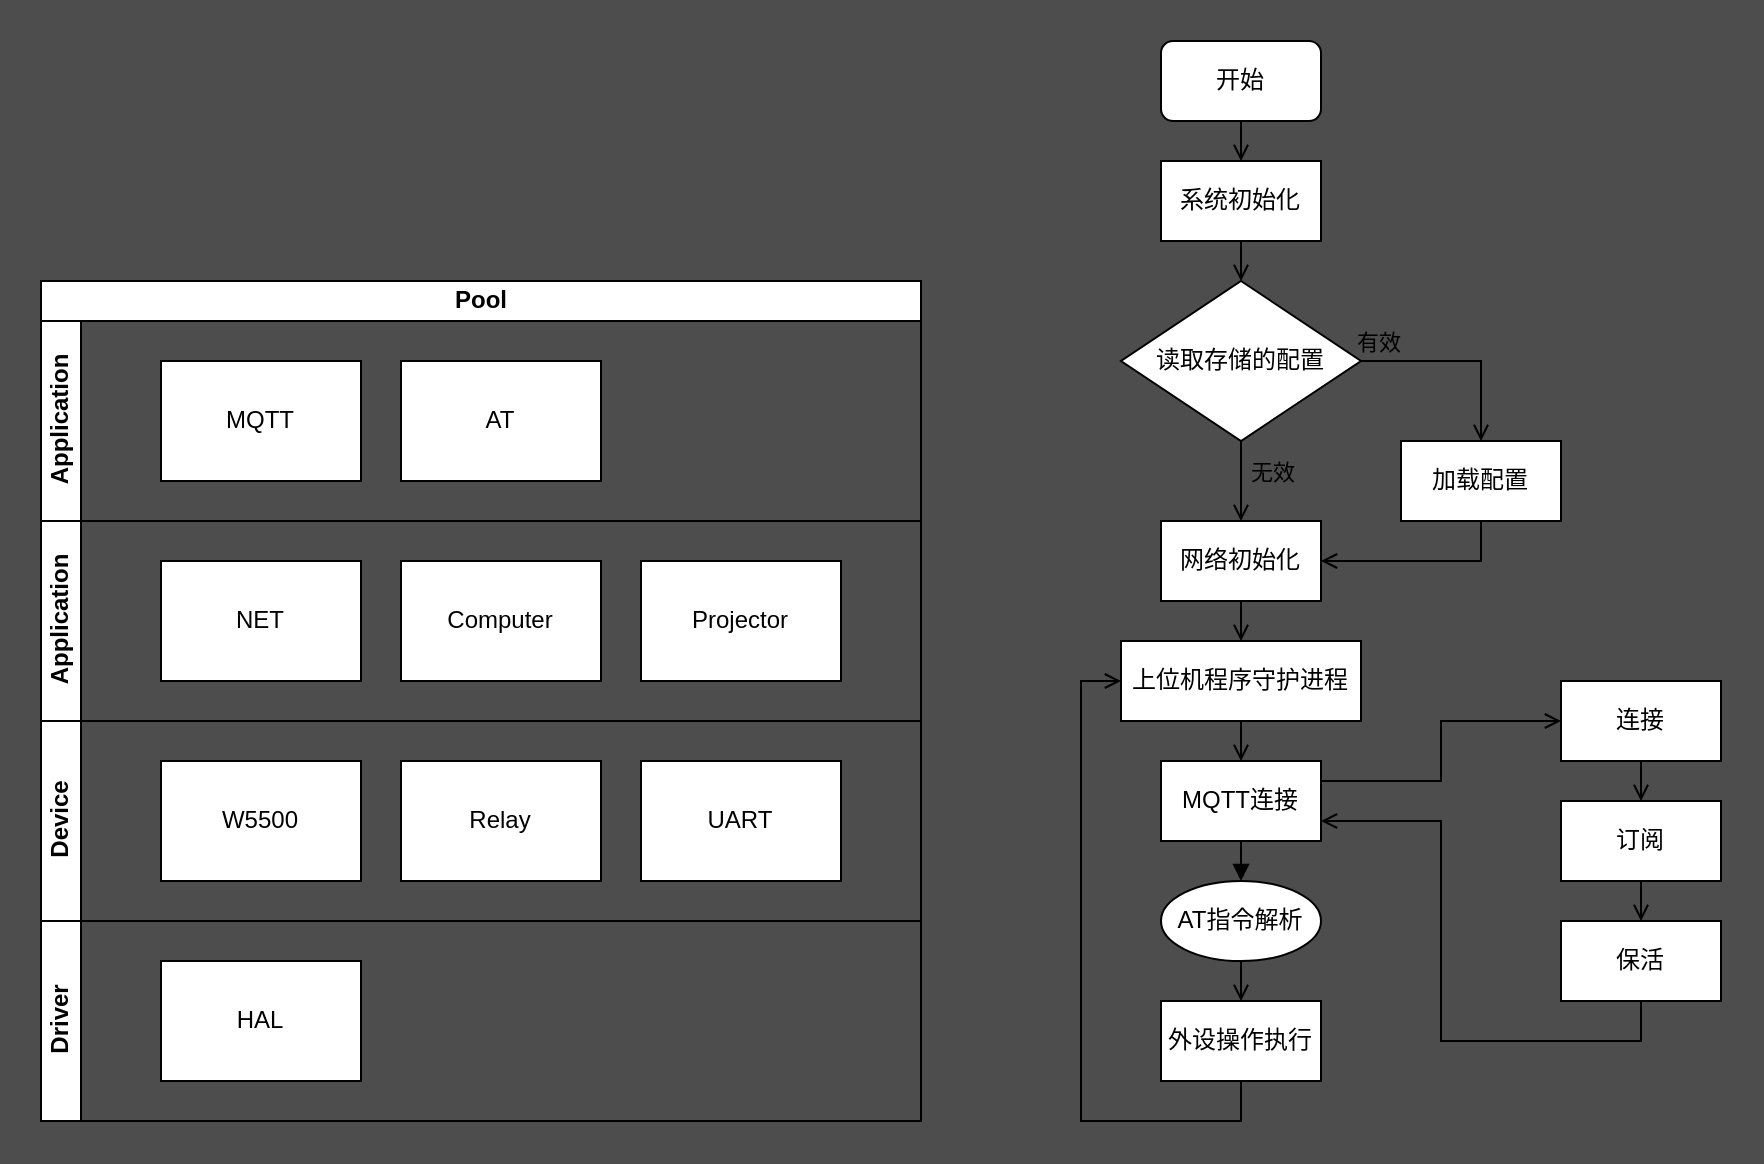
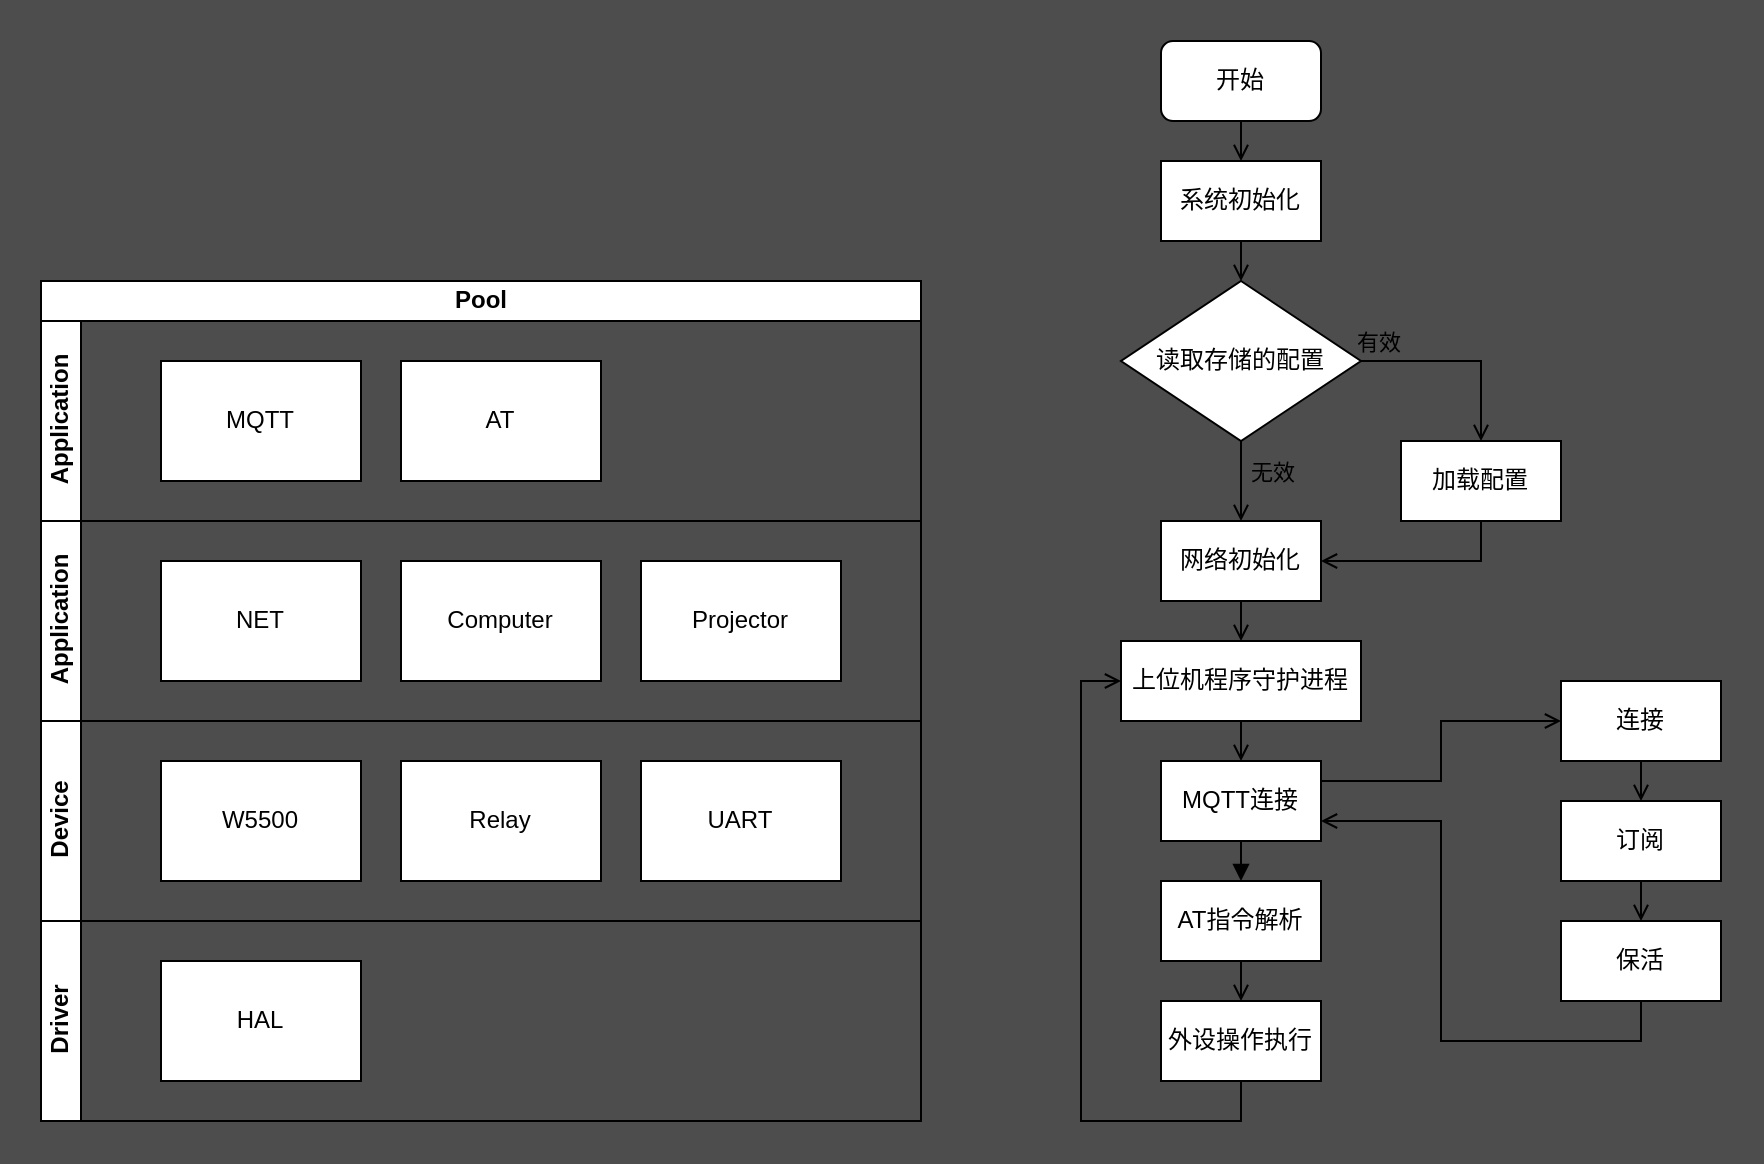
(1241, 921) -> (1241, 921)
